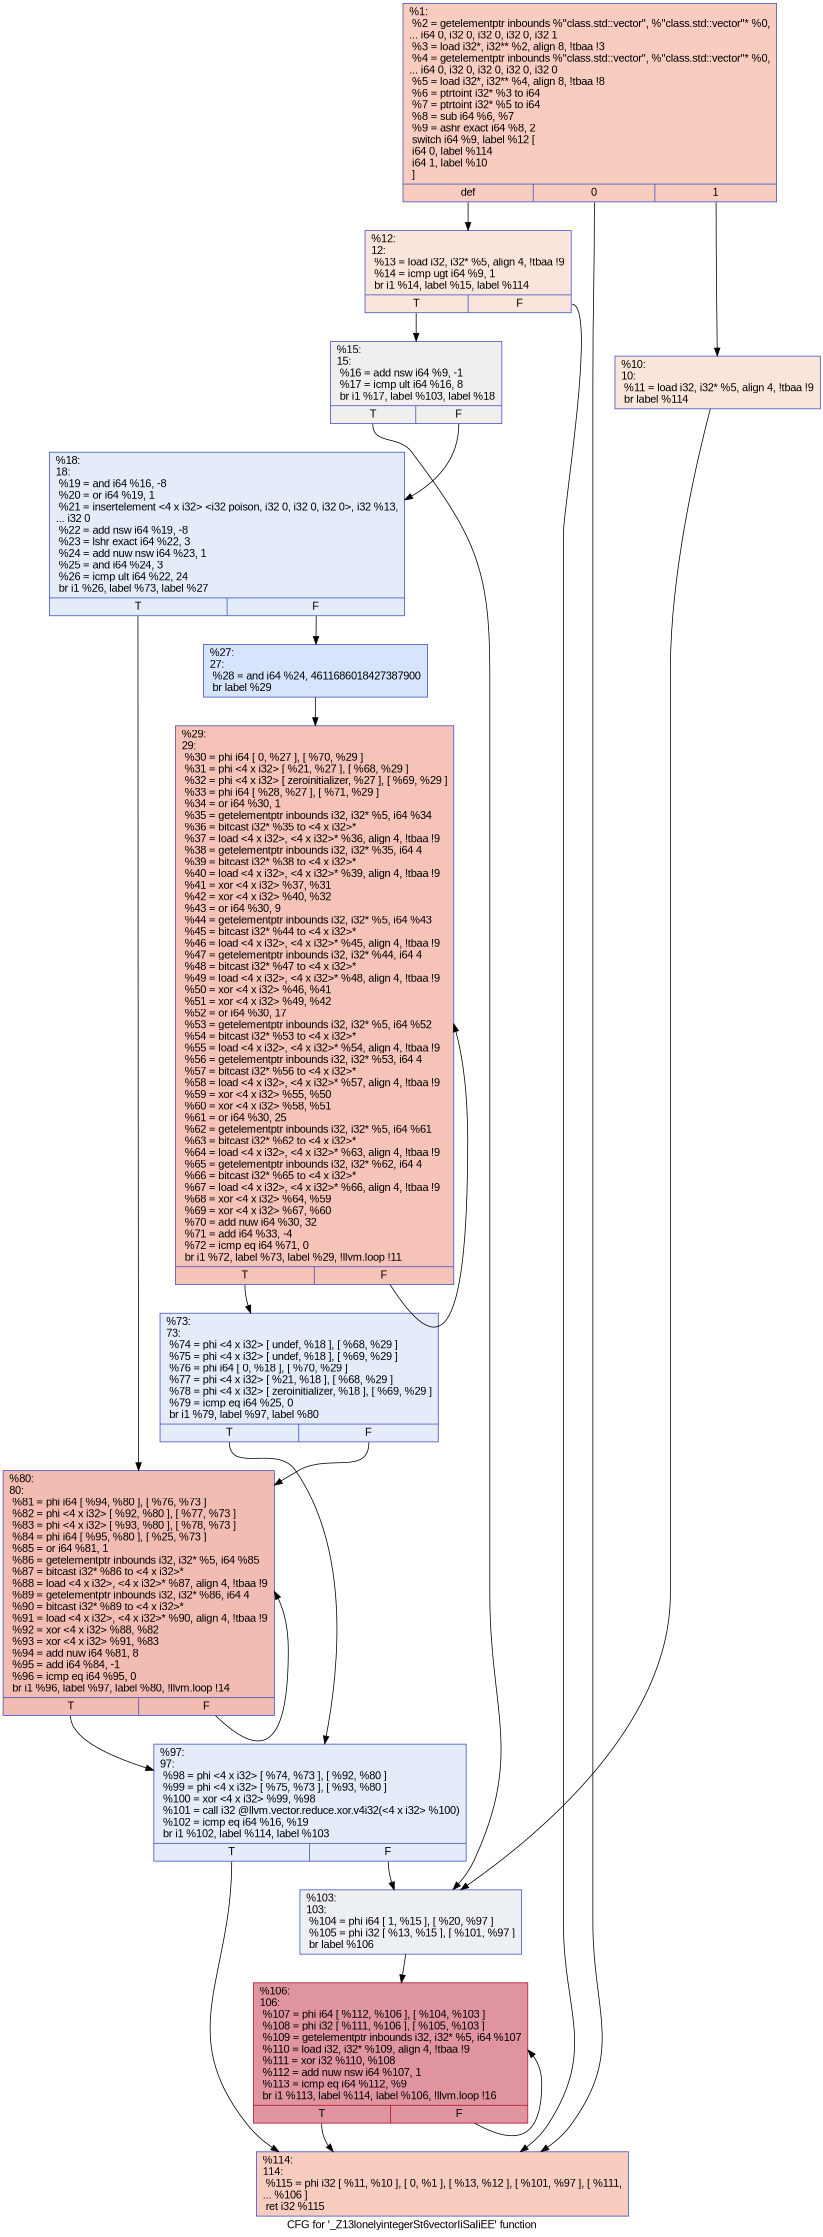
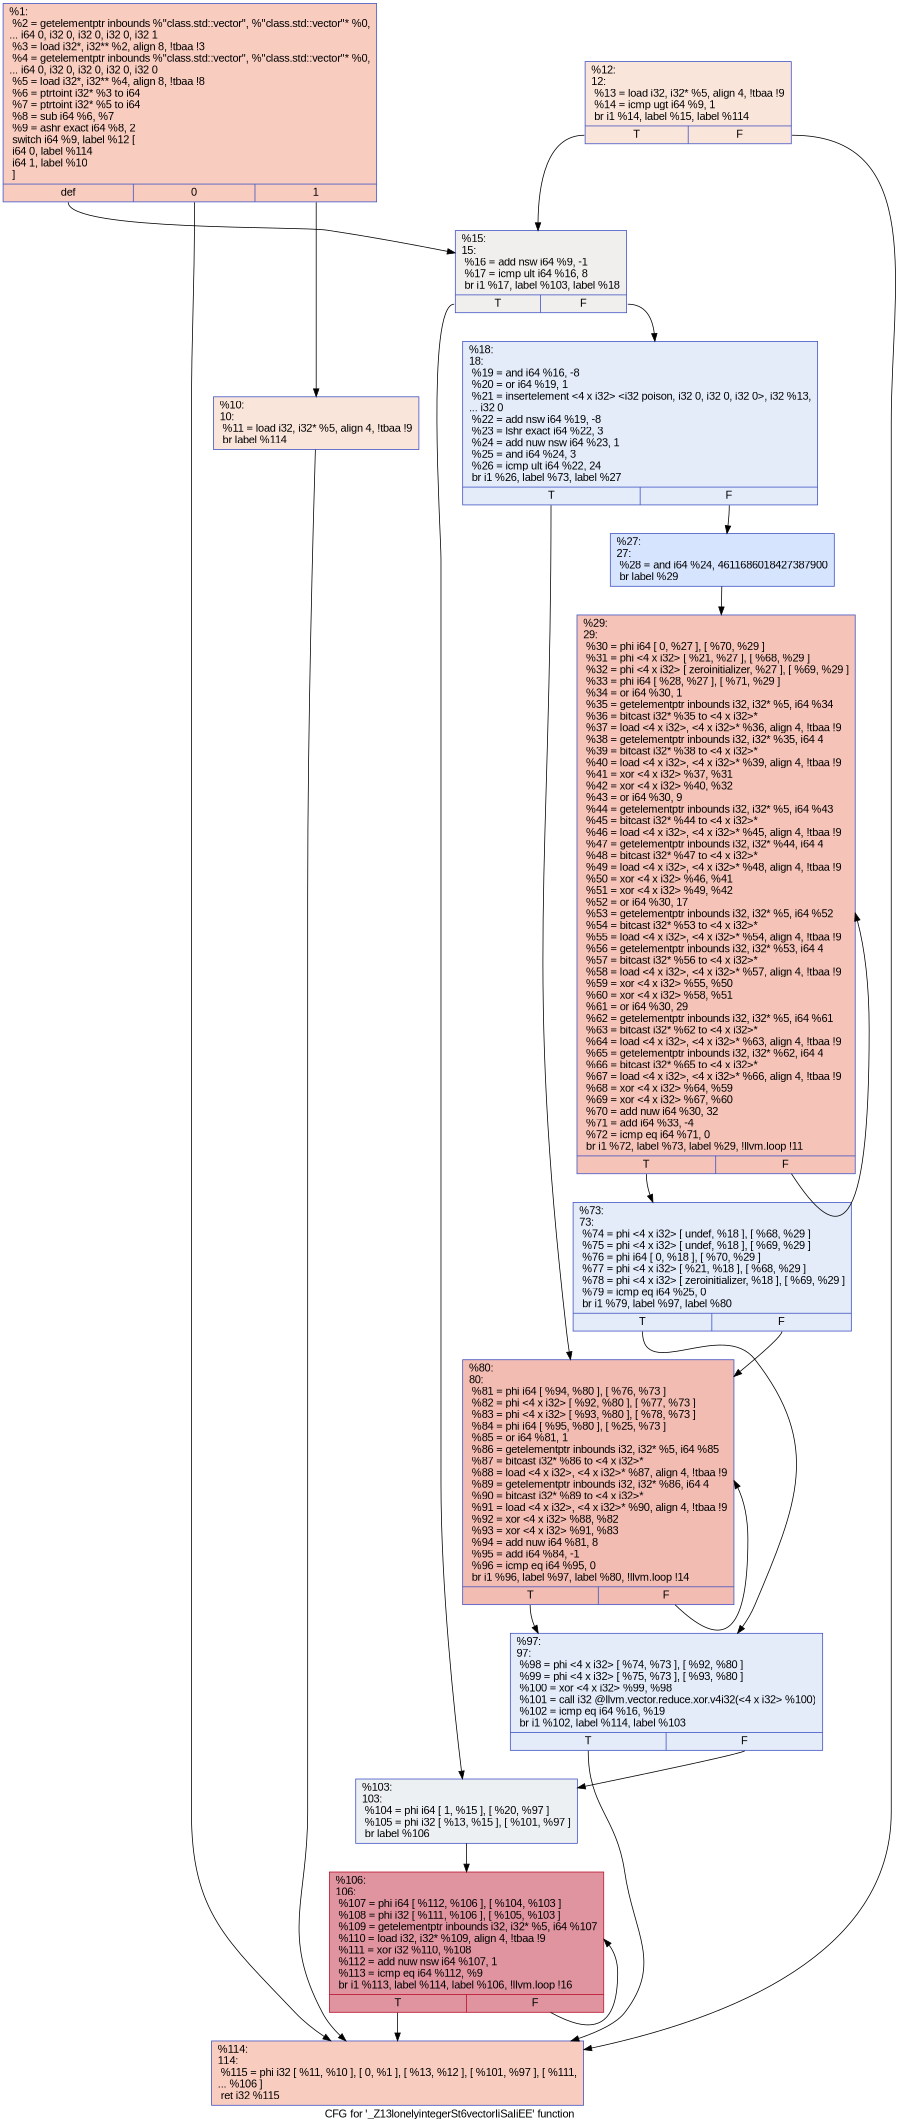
(468, 212) -> (256, 228)
(234, 1118) -> (636, 1007)
(670, 1184) -> (308, 1248)
